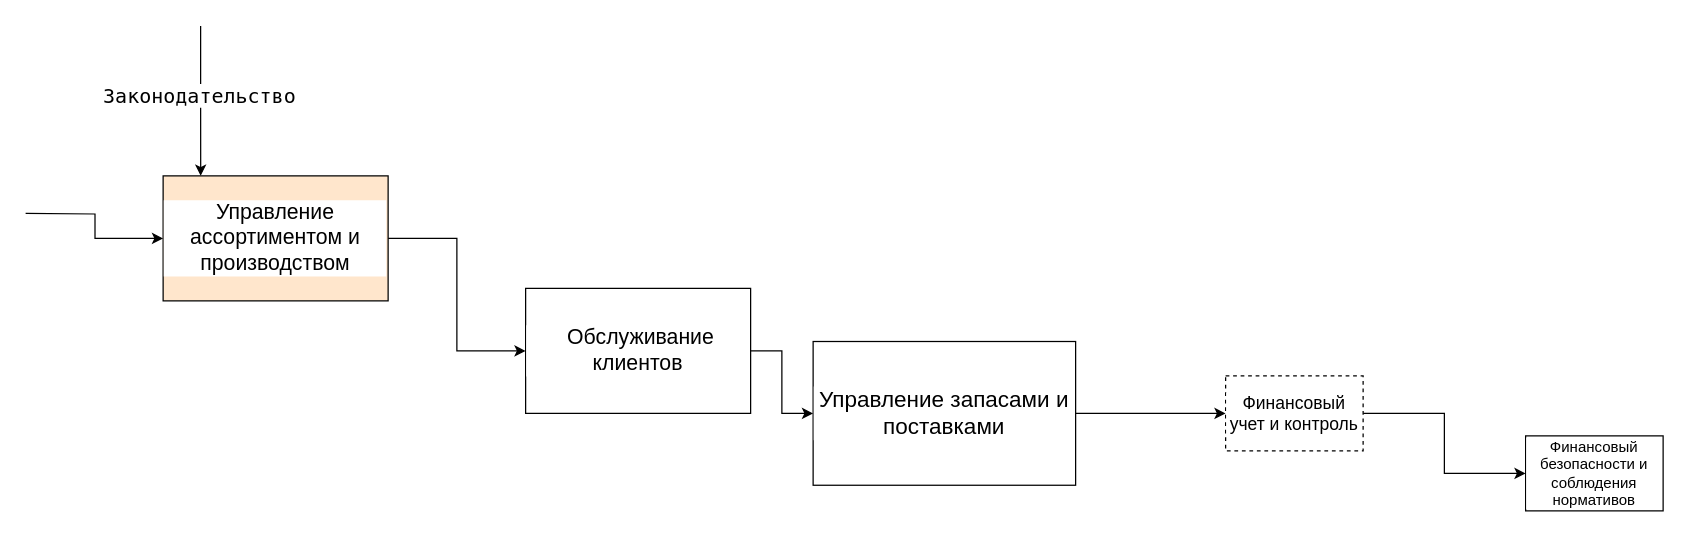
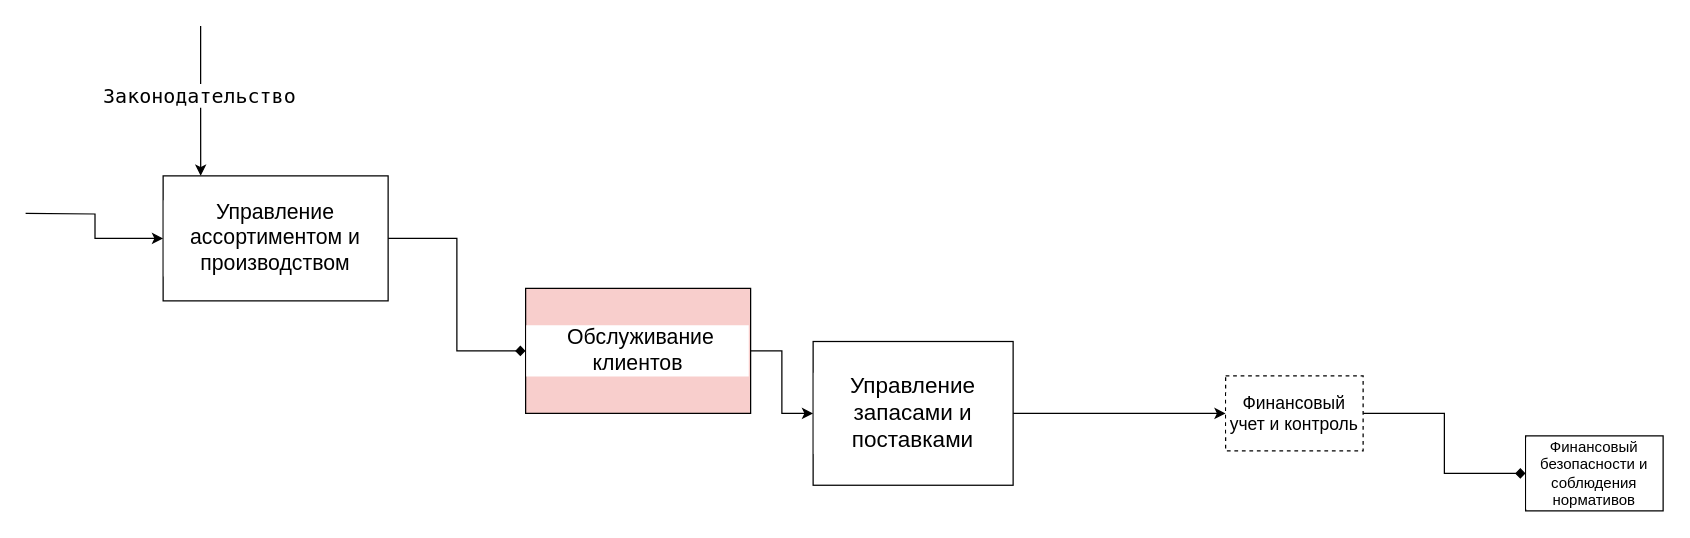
(276, 238) -> (276, 238)
(516, 351) -> (515, 351)
(638, 351) -> (638, 351)
(944, 413) -> (913, 413)
(1516, 473) -> (1515, 473)
